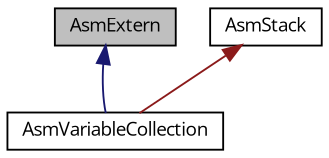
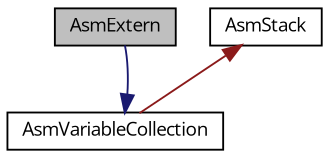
(103, 89) -> (128, 70)
